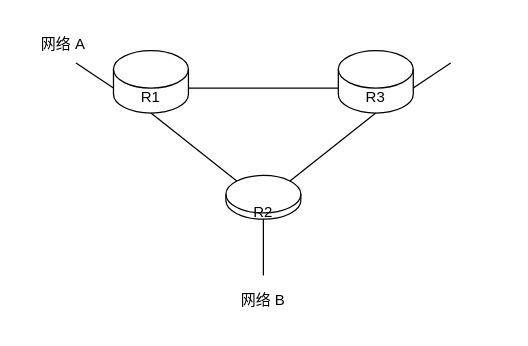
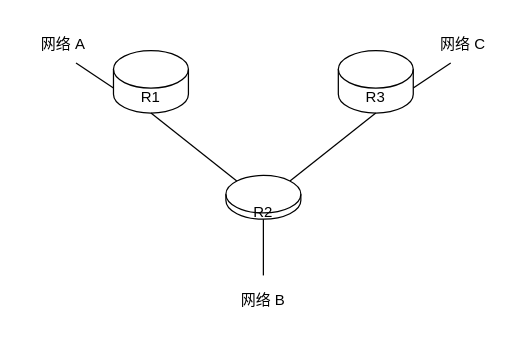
none -> (463, 44)
(263, 88) -> none
